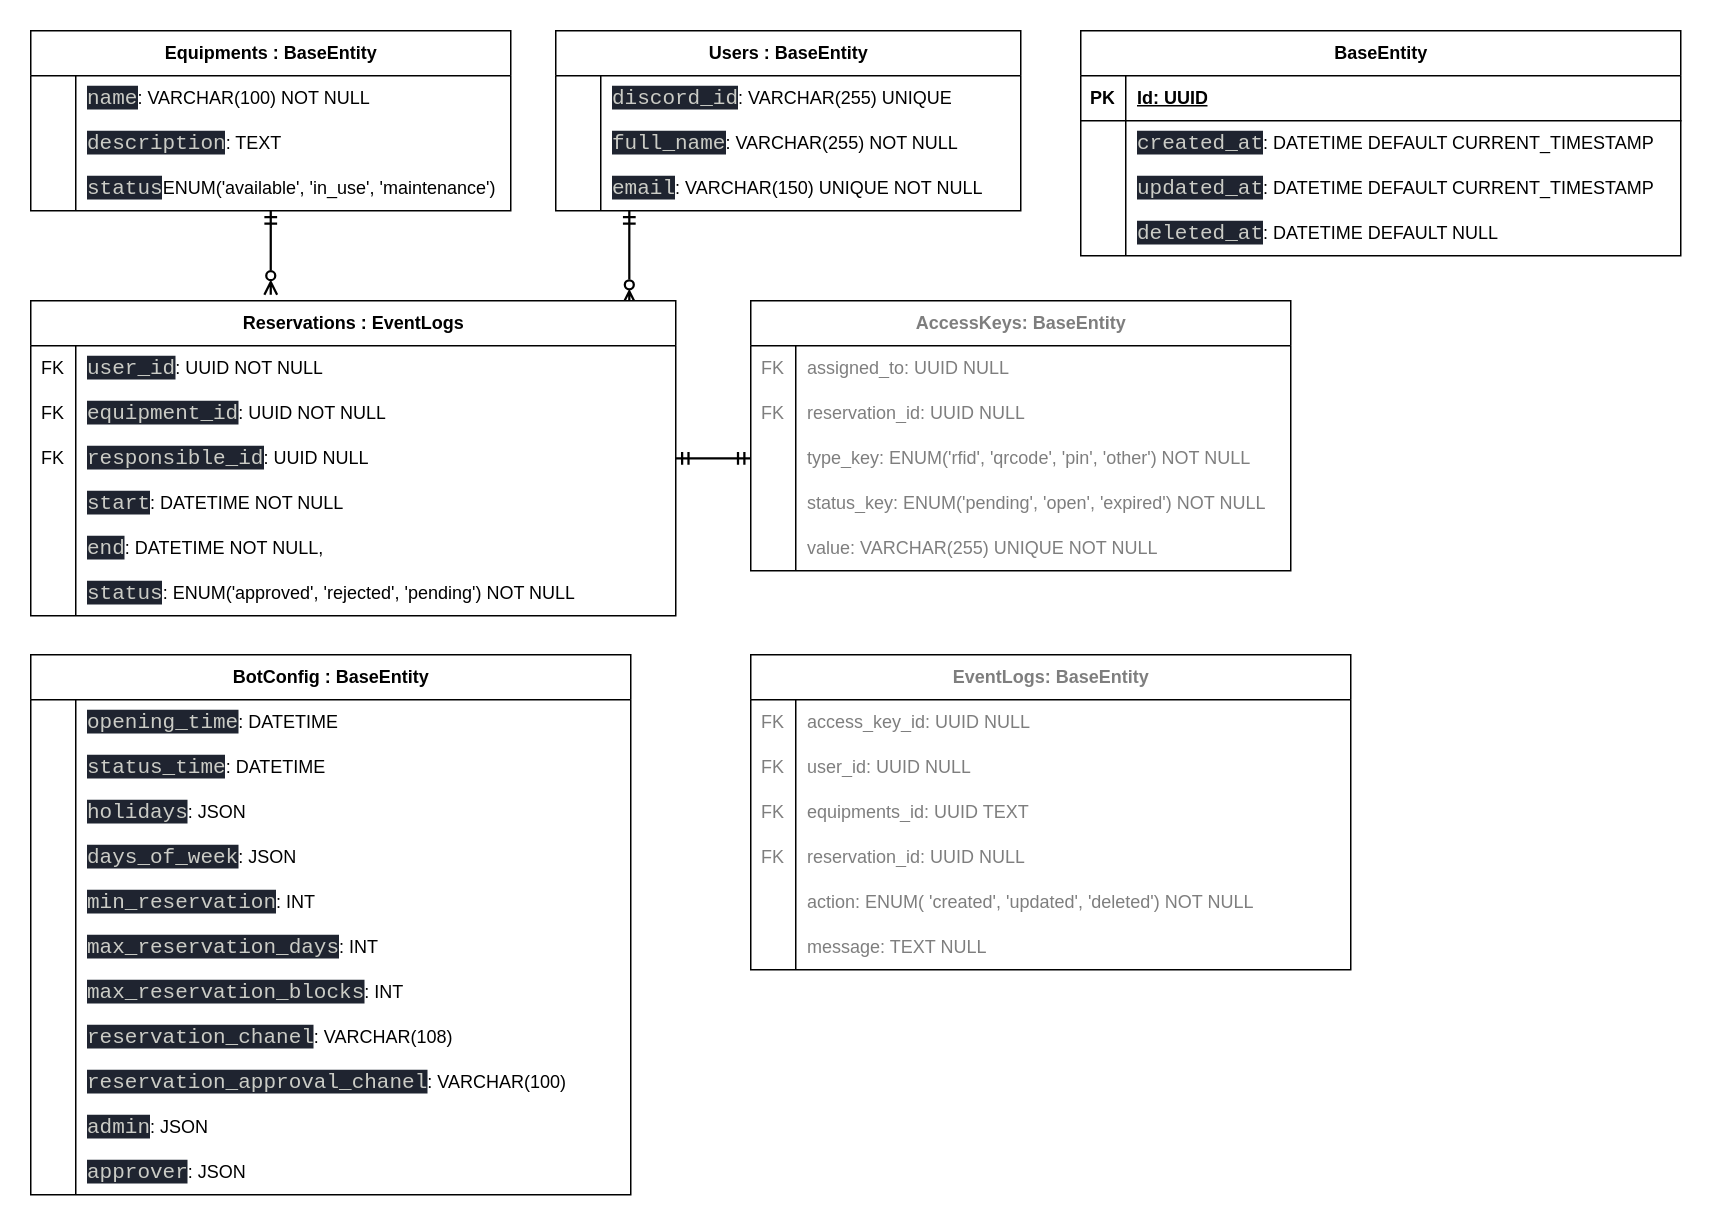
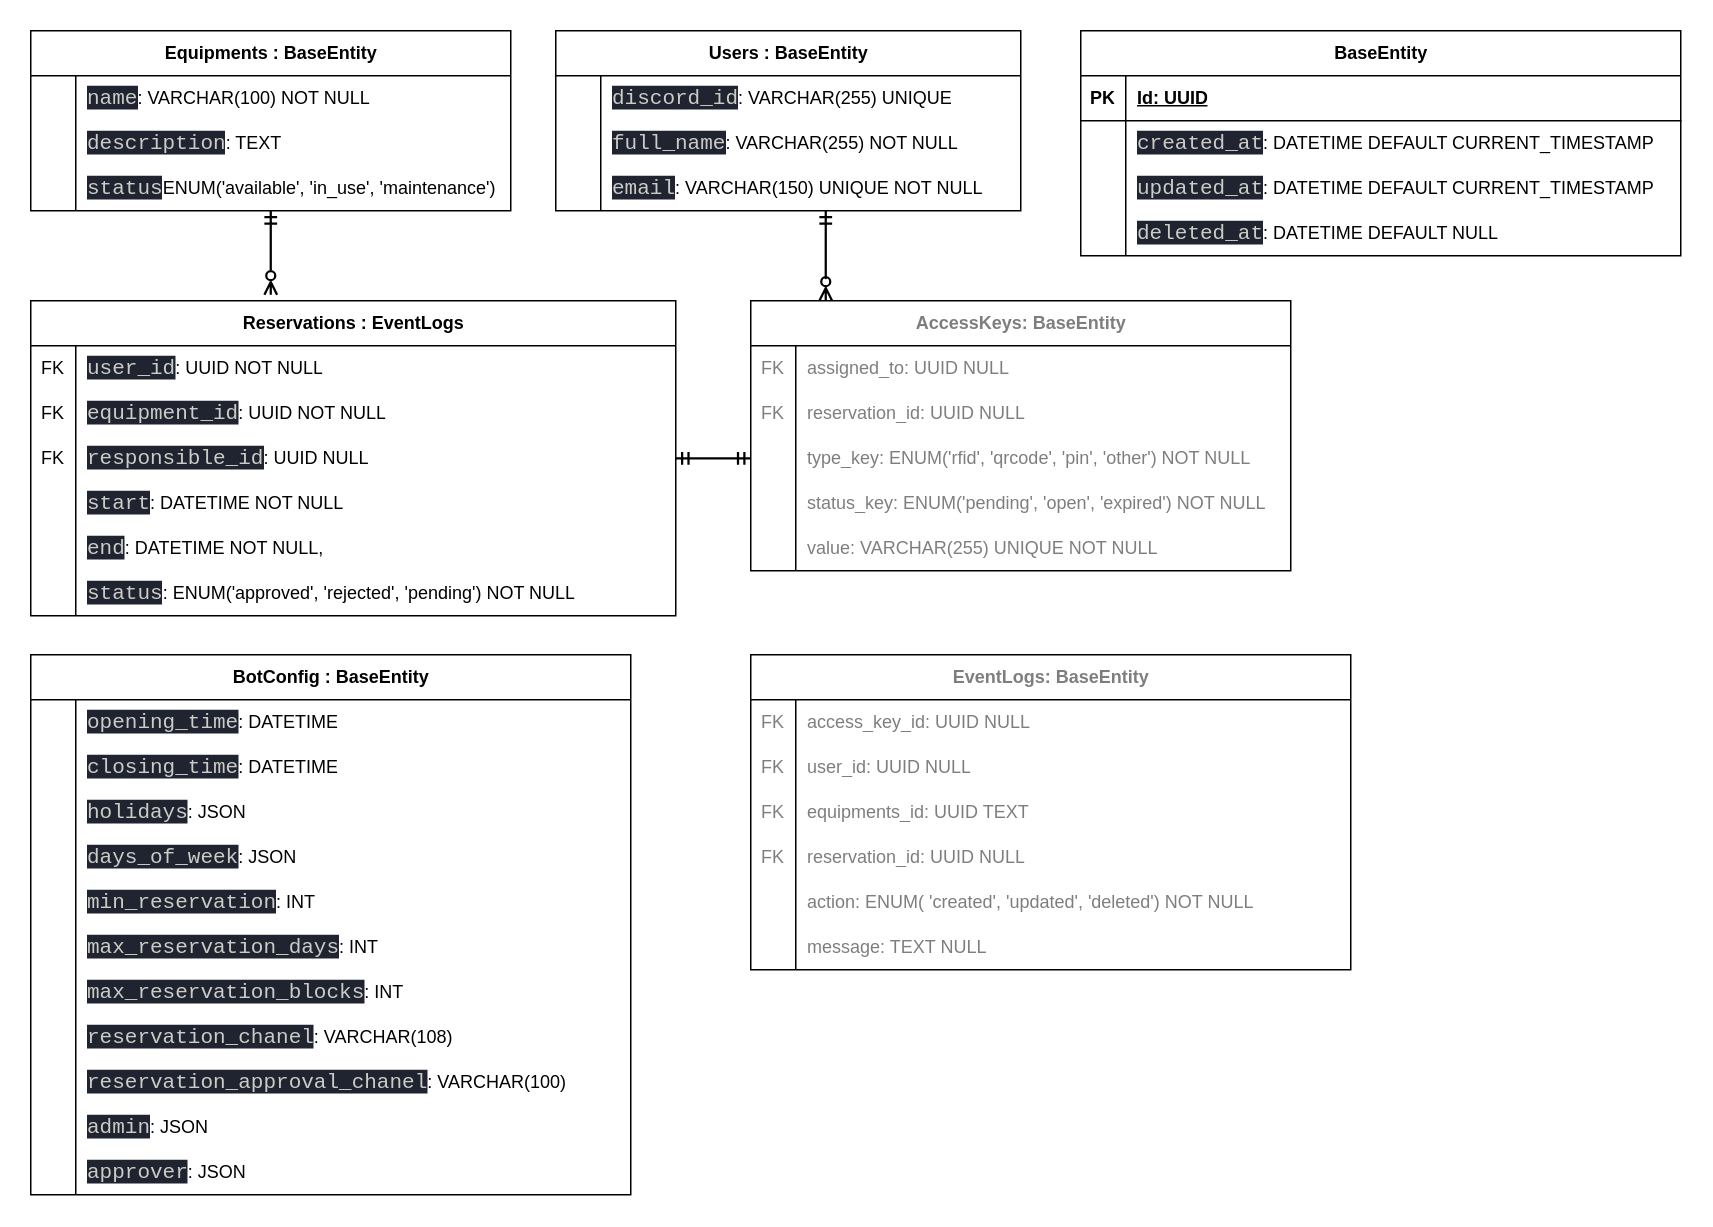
(629, 246) -> none
none -> (826, 246)
(189, 767) -> (189, 767)
